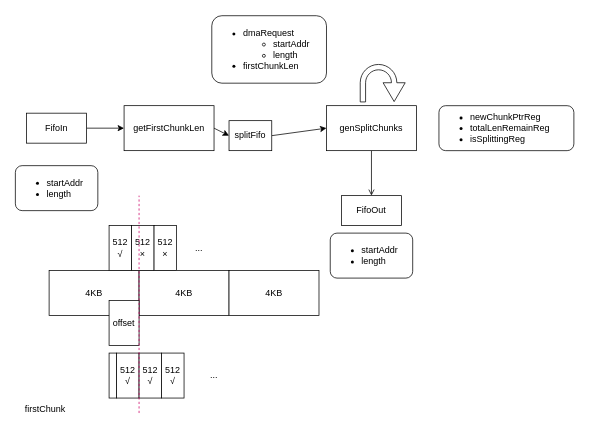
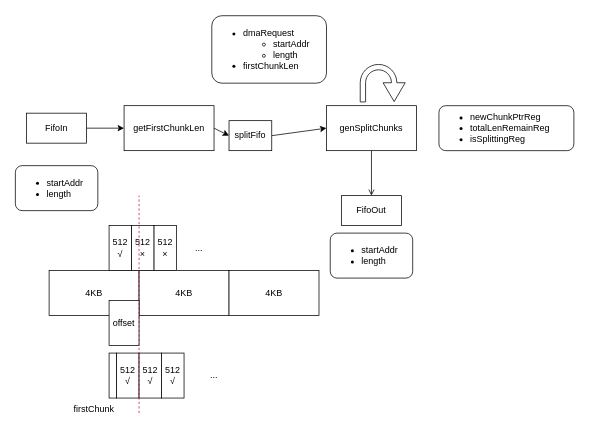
(45, 409) -> (94, 409)
